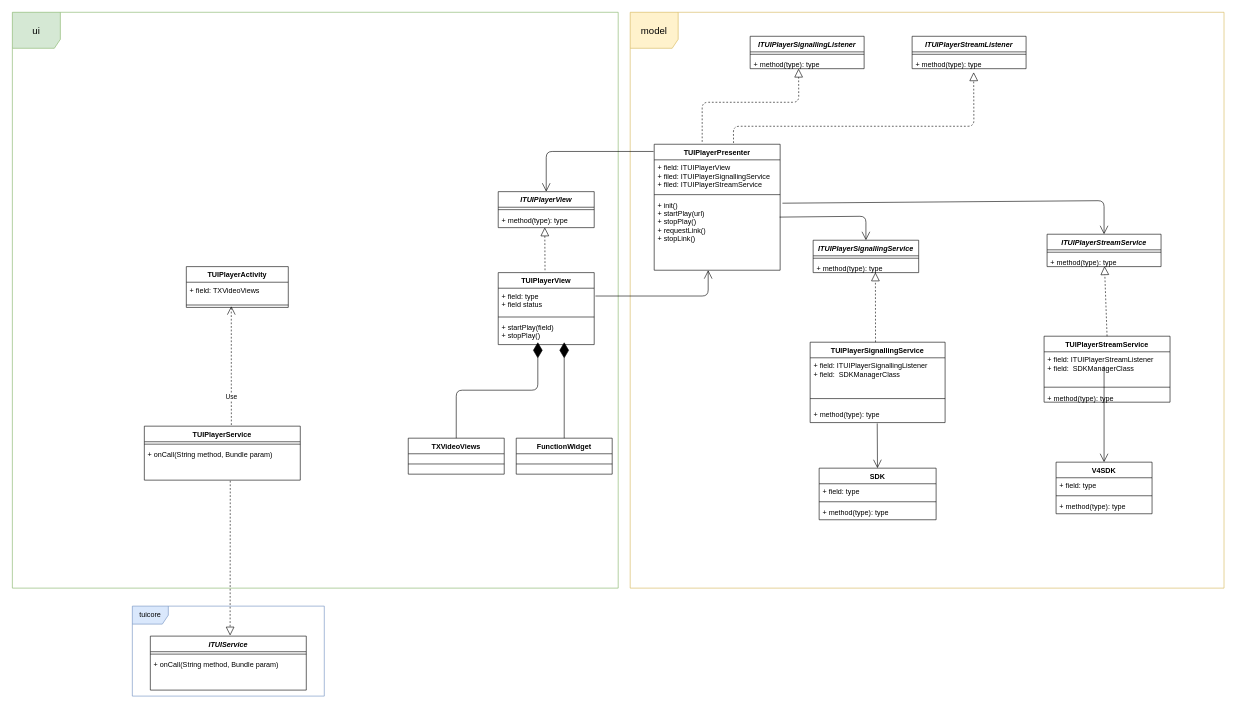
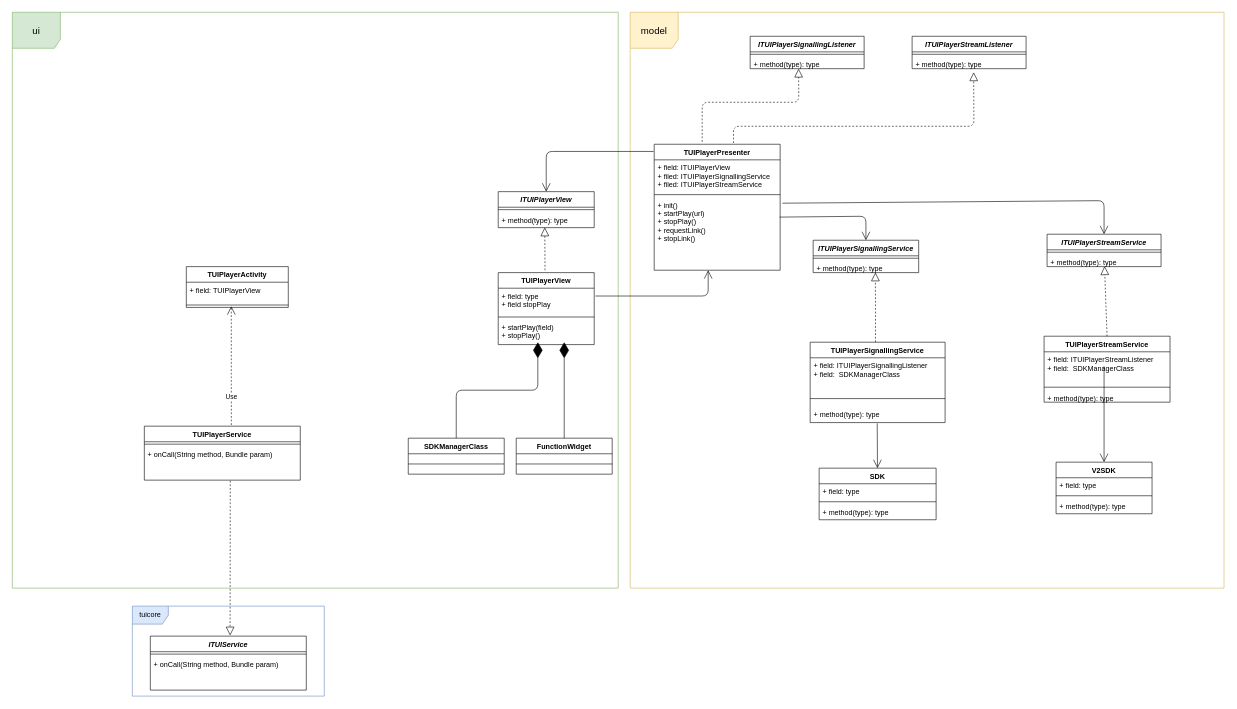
(226, 290) -> (228, 290)
(523, 296) -> (523, 296)
(456, 446) -> (456, 446)
(1104, 470) -> (1104, 470)
